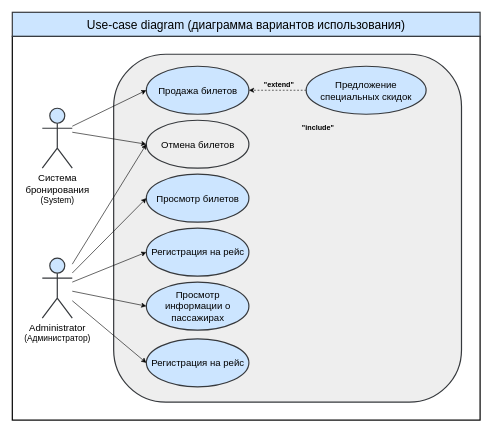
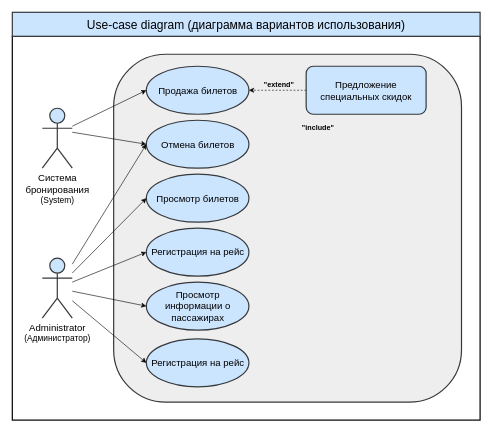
(366, 90) -> (366, 90)
(198, 144) -> (198, 144)
